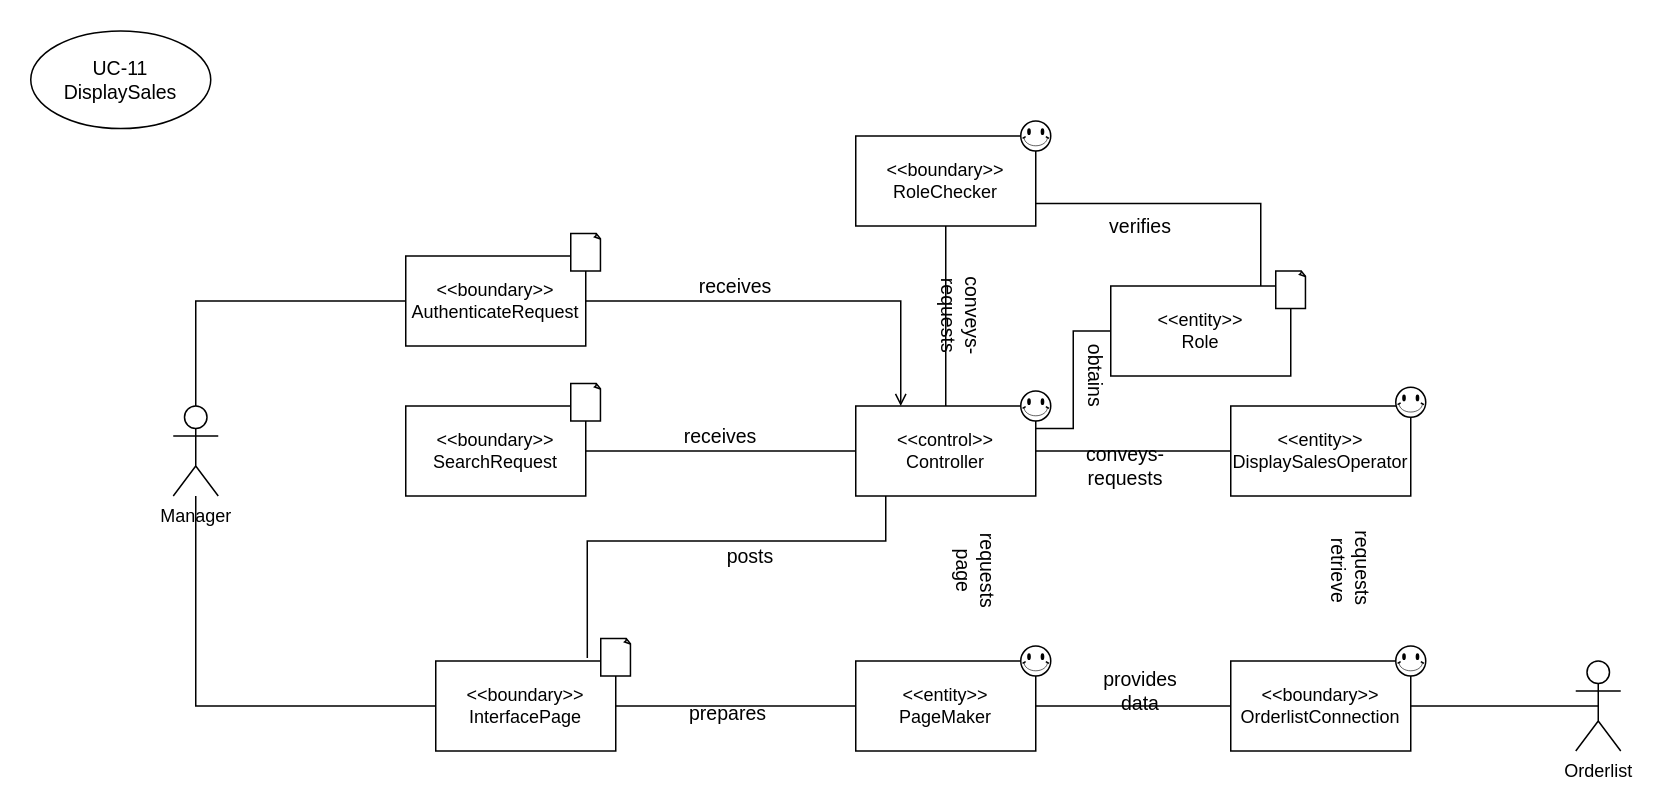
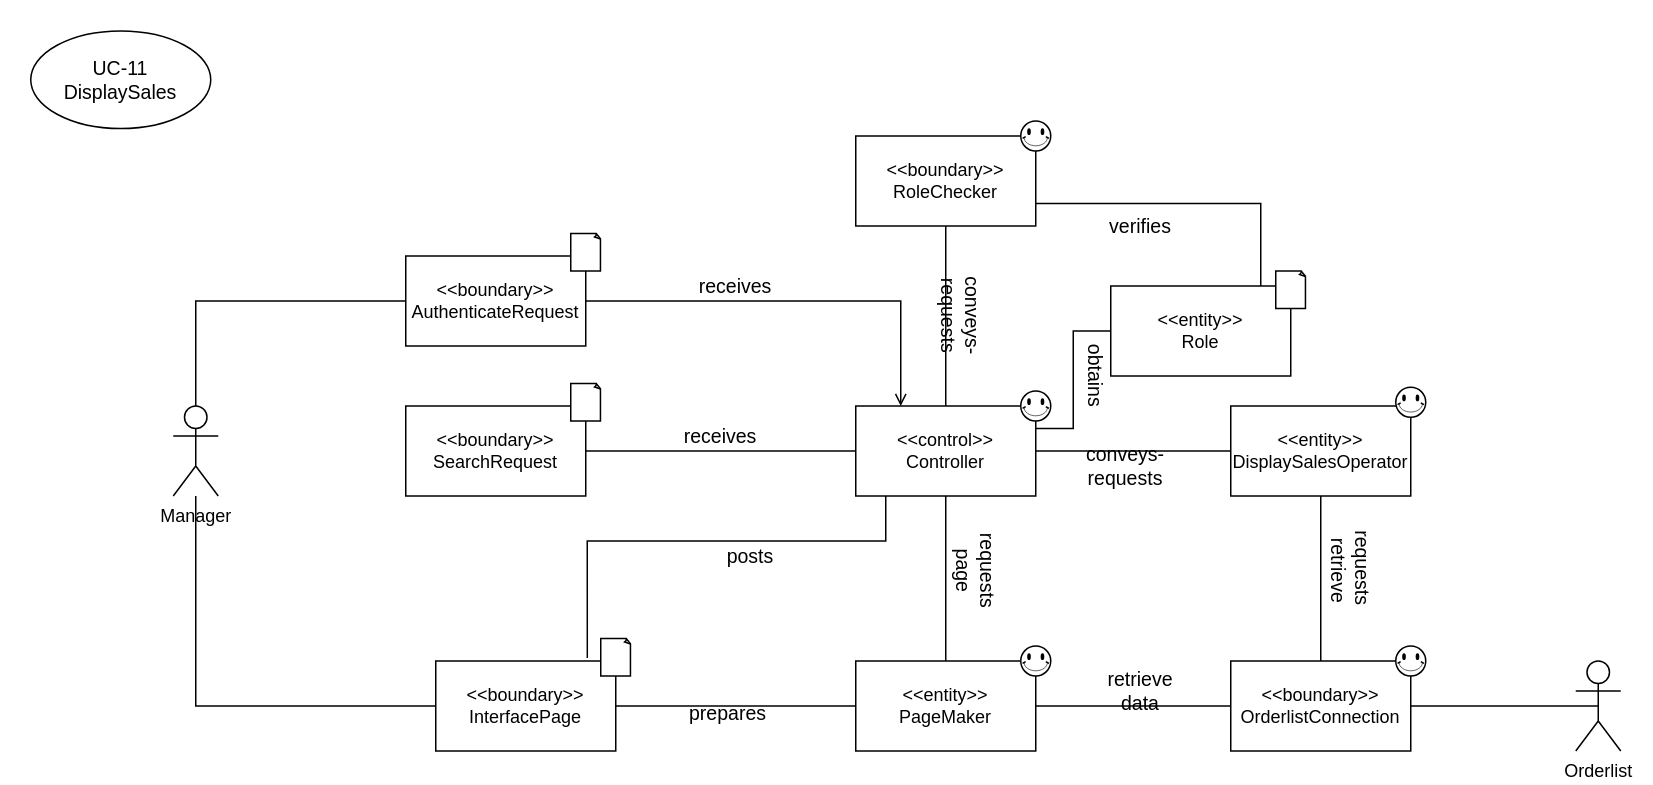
none -> (946, 578)
none -> (1321, 578)
(1141, 691) -> (1141, 691)
